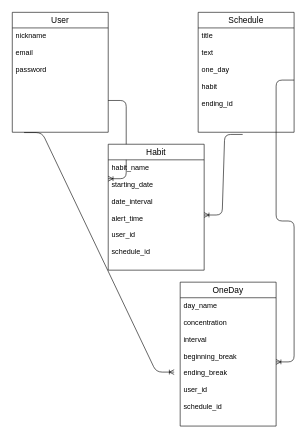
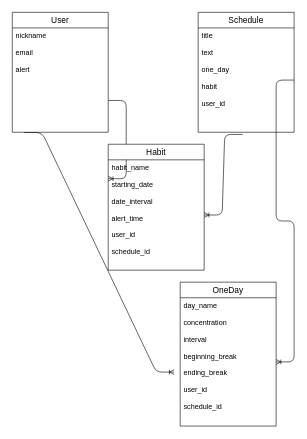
(31, 36) -> (31, 36)
(210, 36) -> (210, 36)
